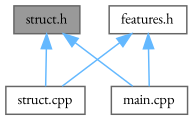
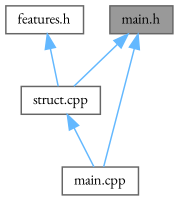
(47, 20) -> (141, 20)
(149, 68) -> (84, 147)
